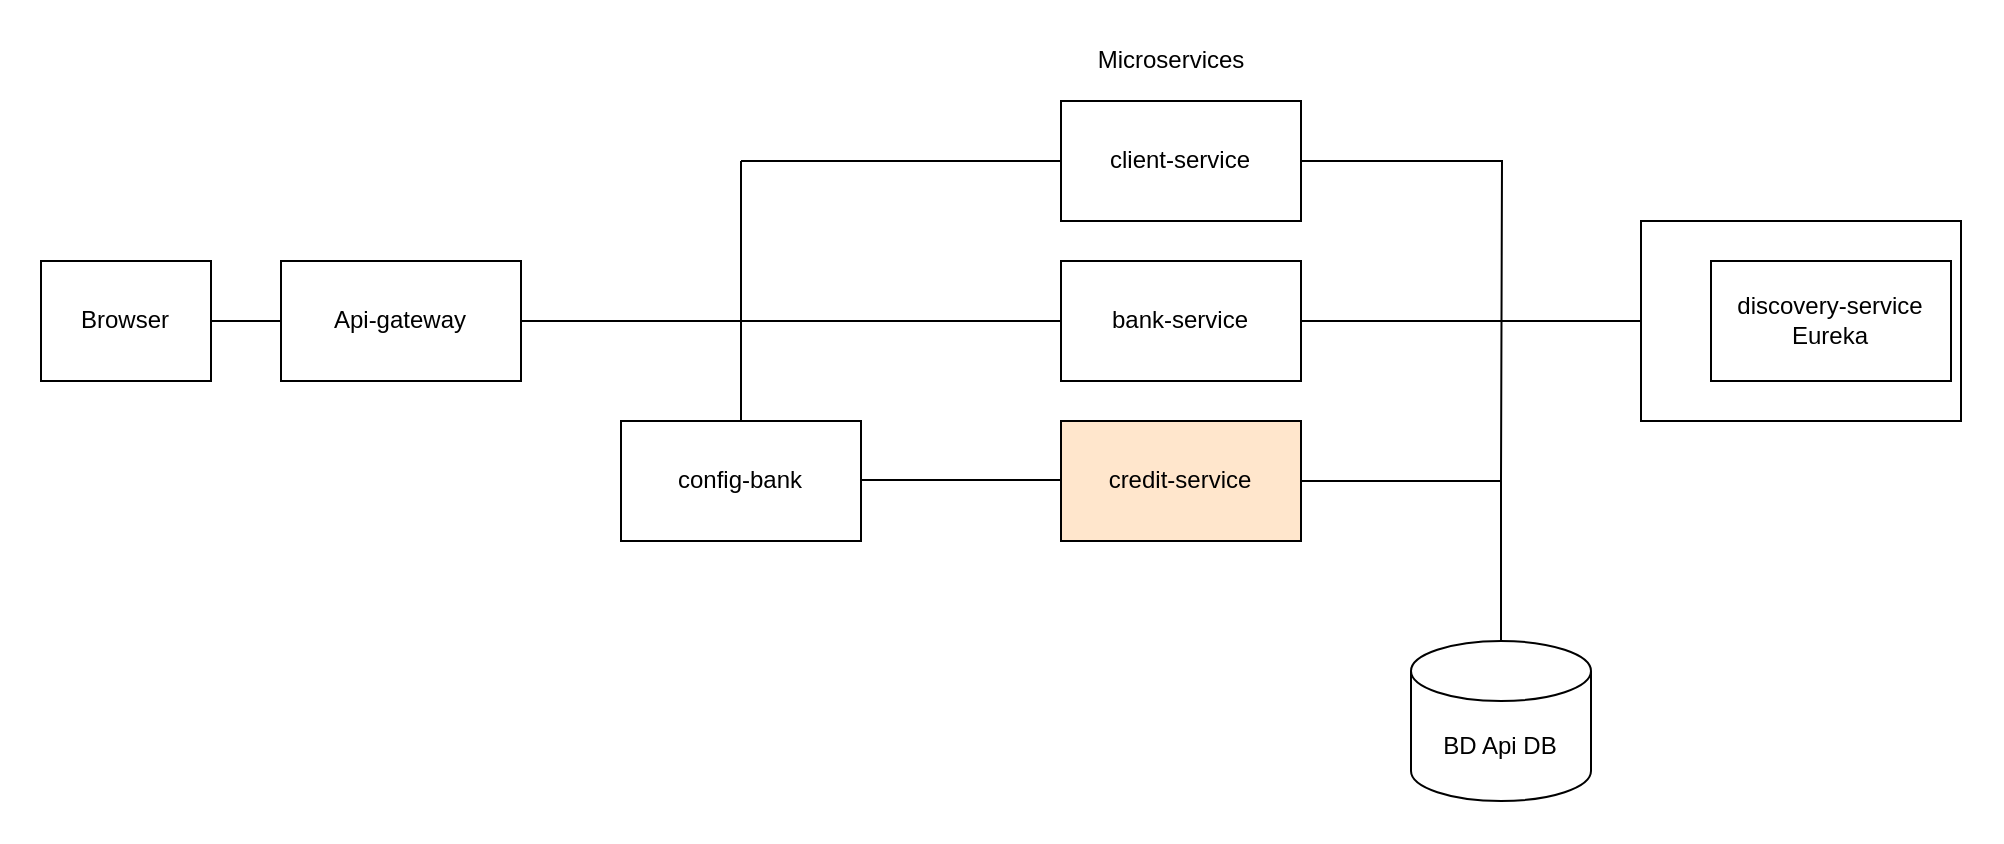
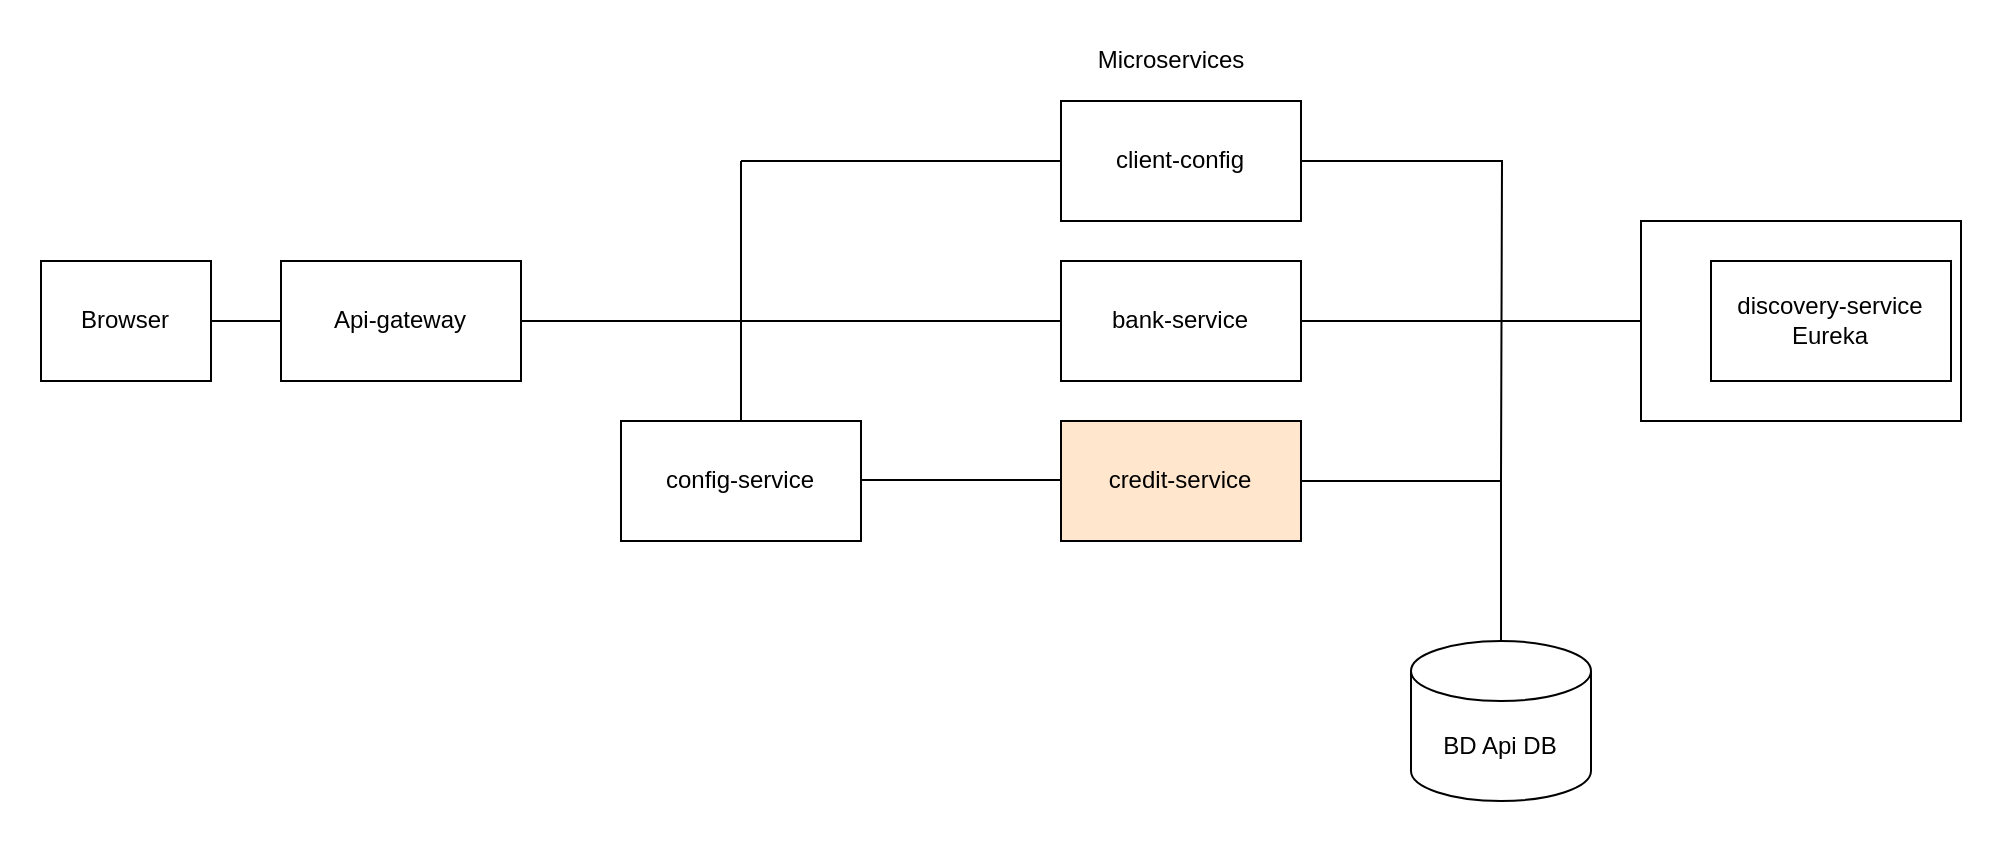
(1181, 161) -> (1181, 161)
(741, 481) -> (741, 481)
